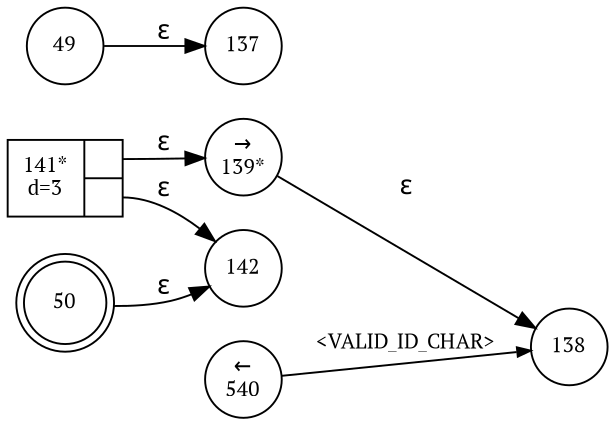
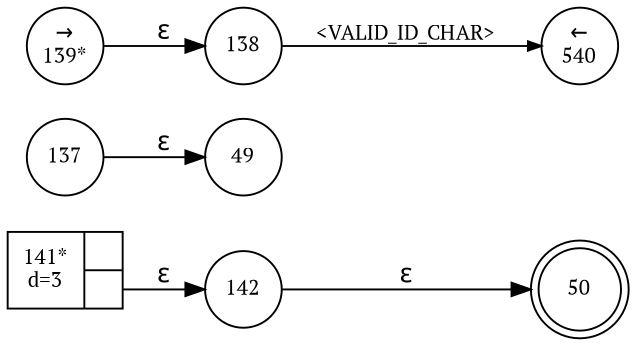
(145, 46) -> (145, 157)
(154, 159) -> none
(153, 304) -> (397, 289)
(399, 364) -> (405, 46)
